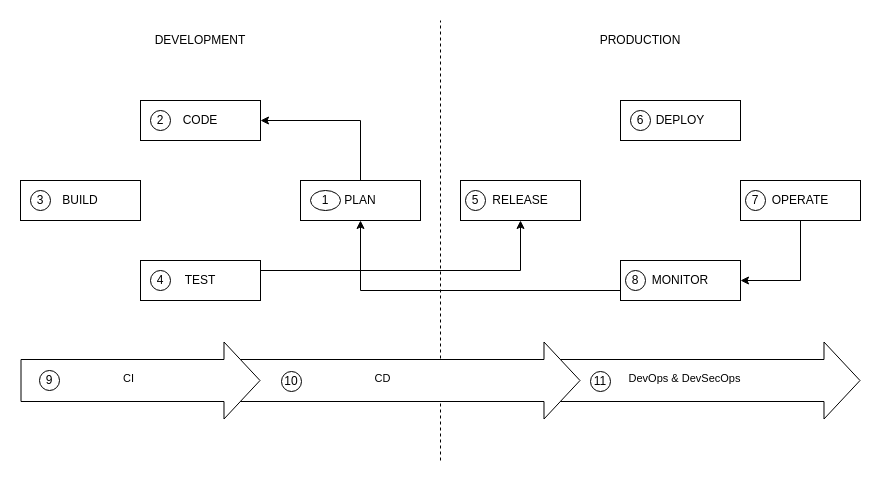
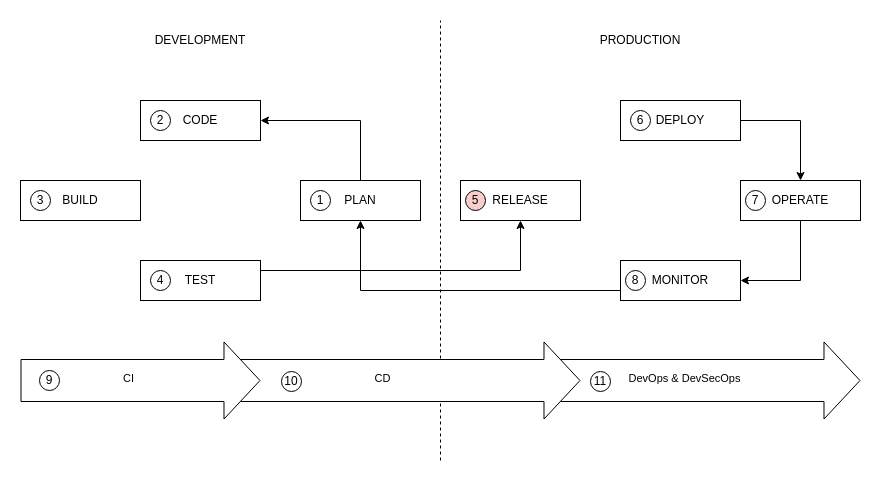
none -> (797, 121)
(326, 201) -> (321, 201)
(476, 201) -> (476, 201)
